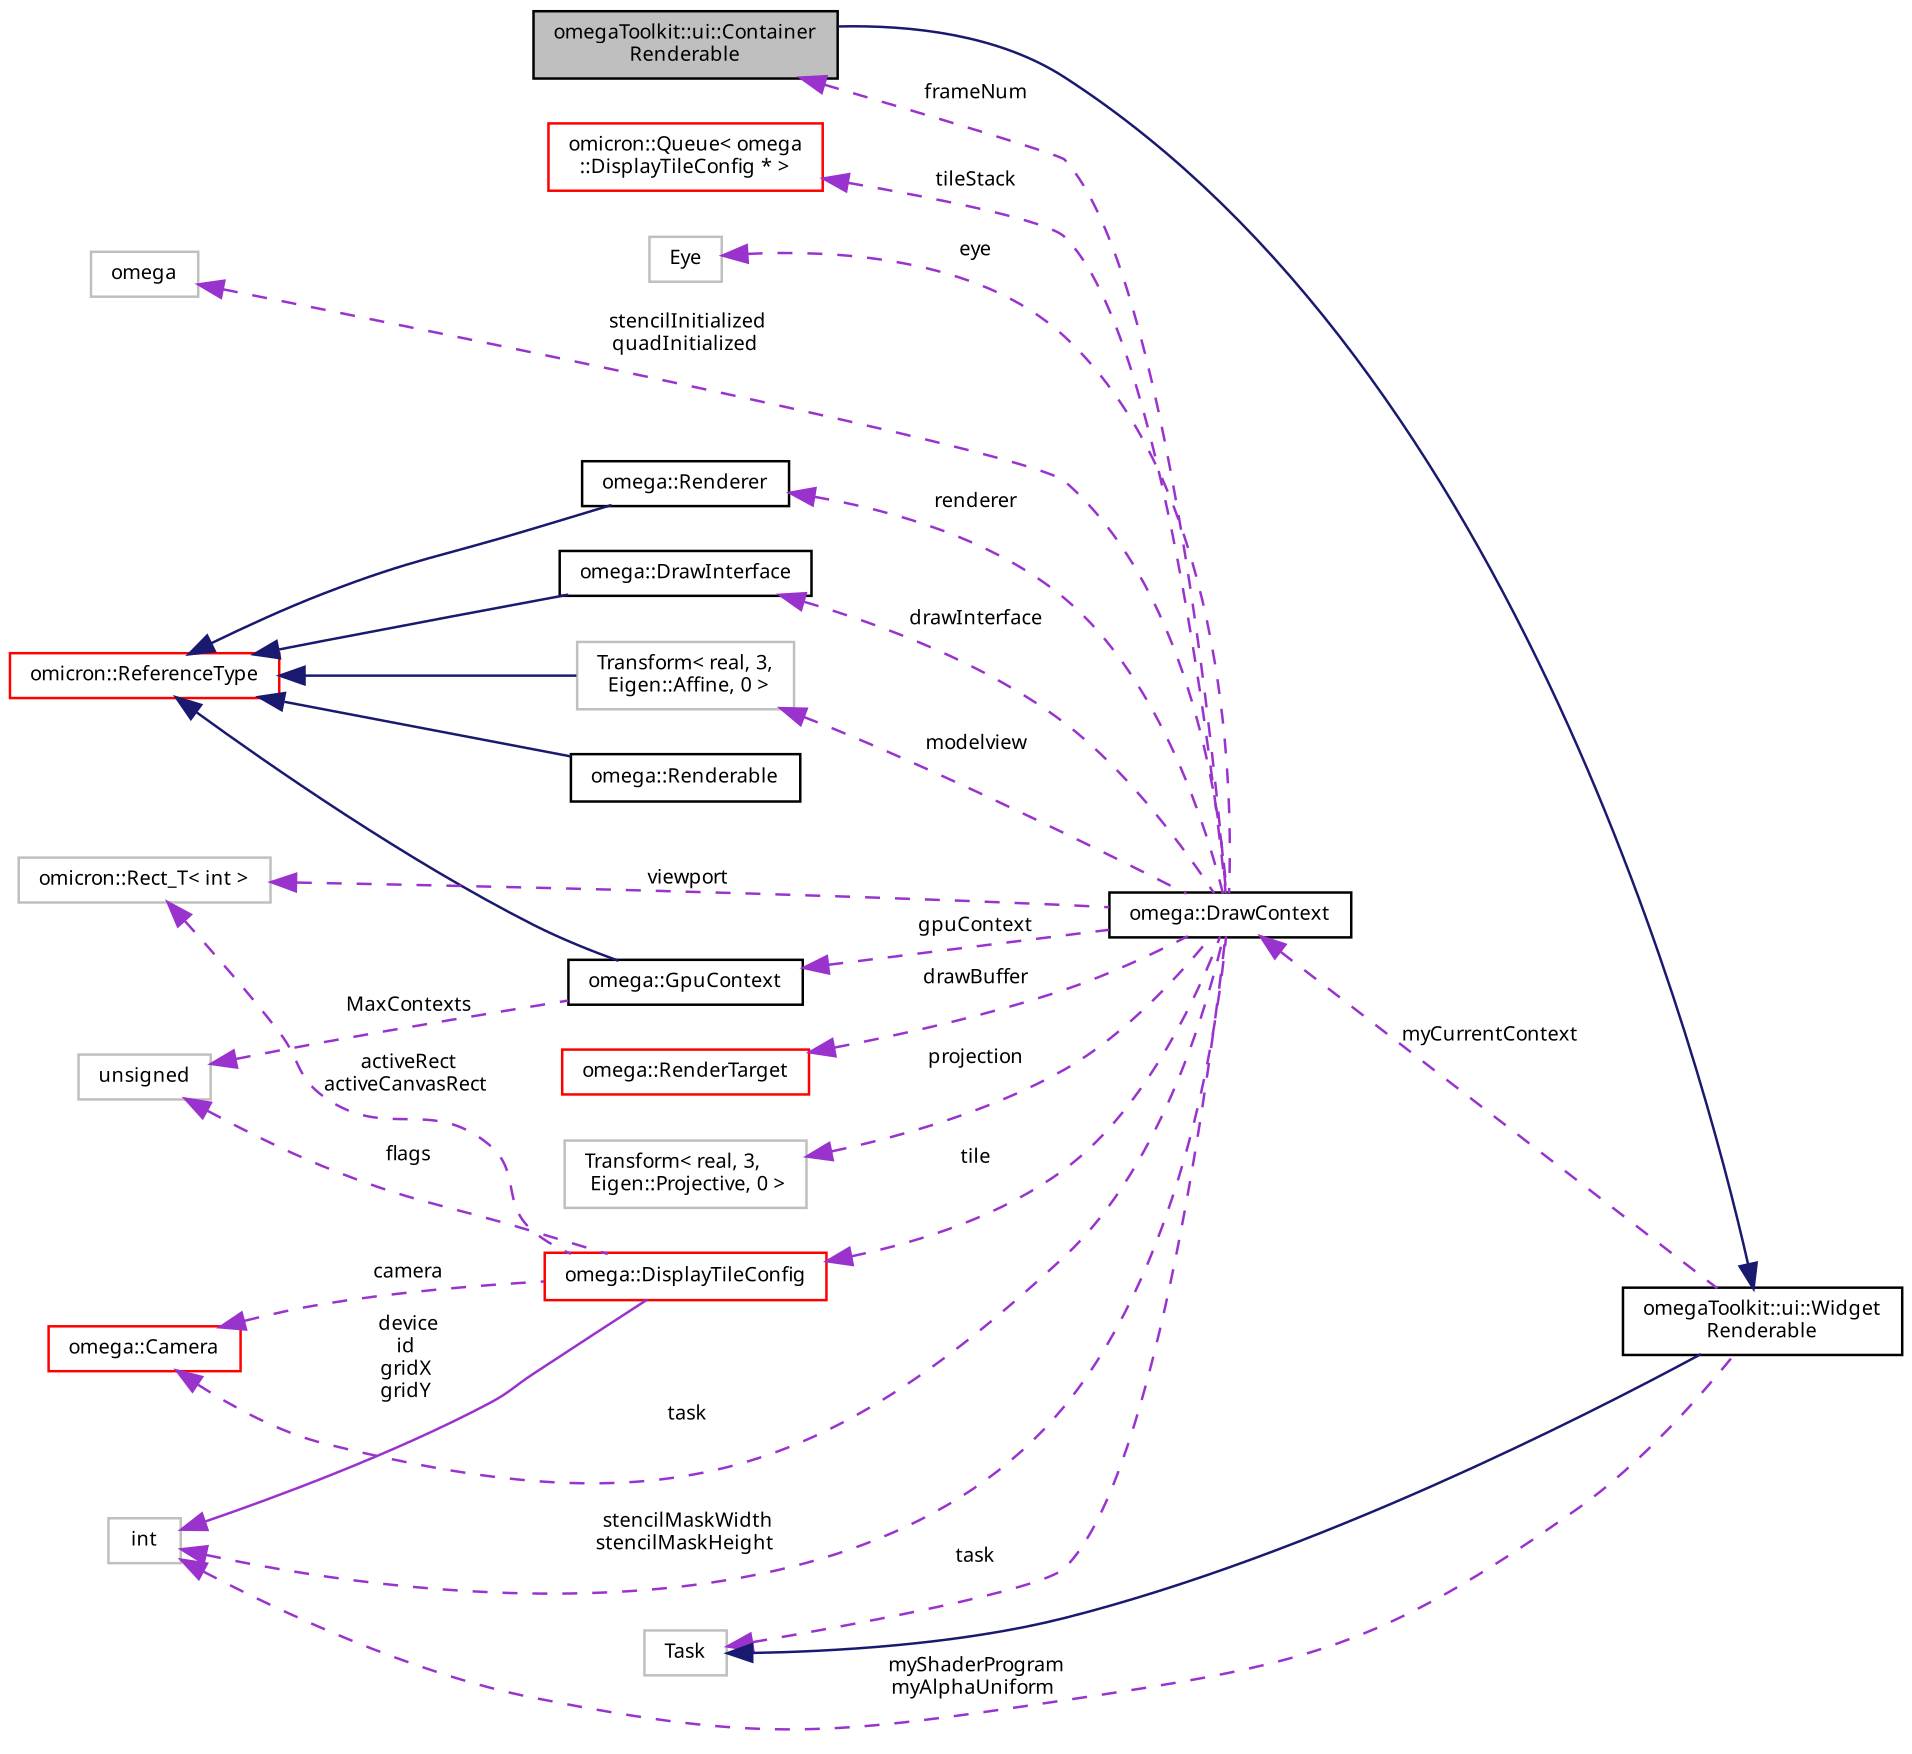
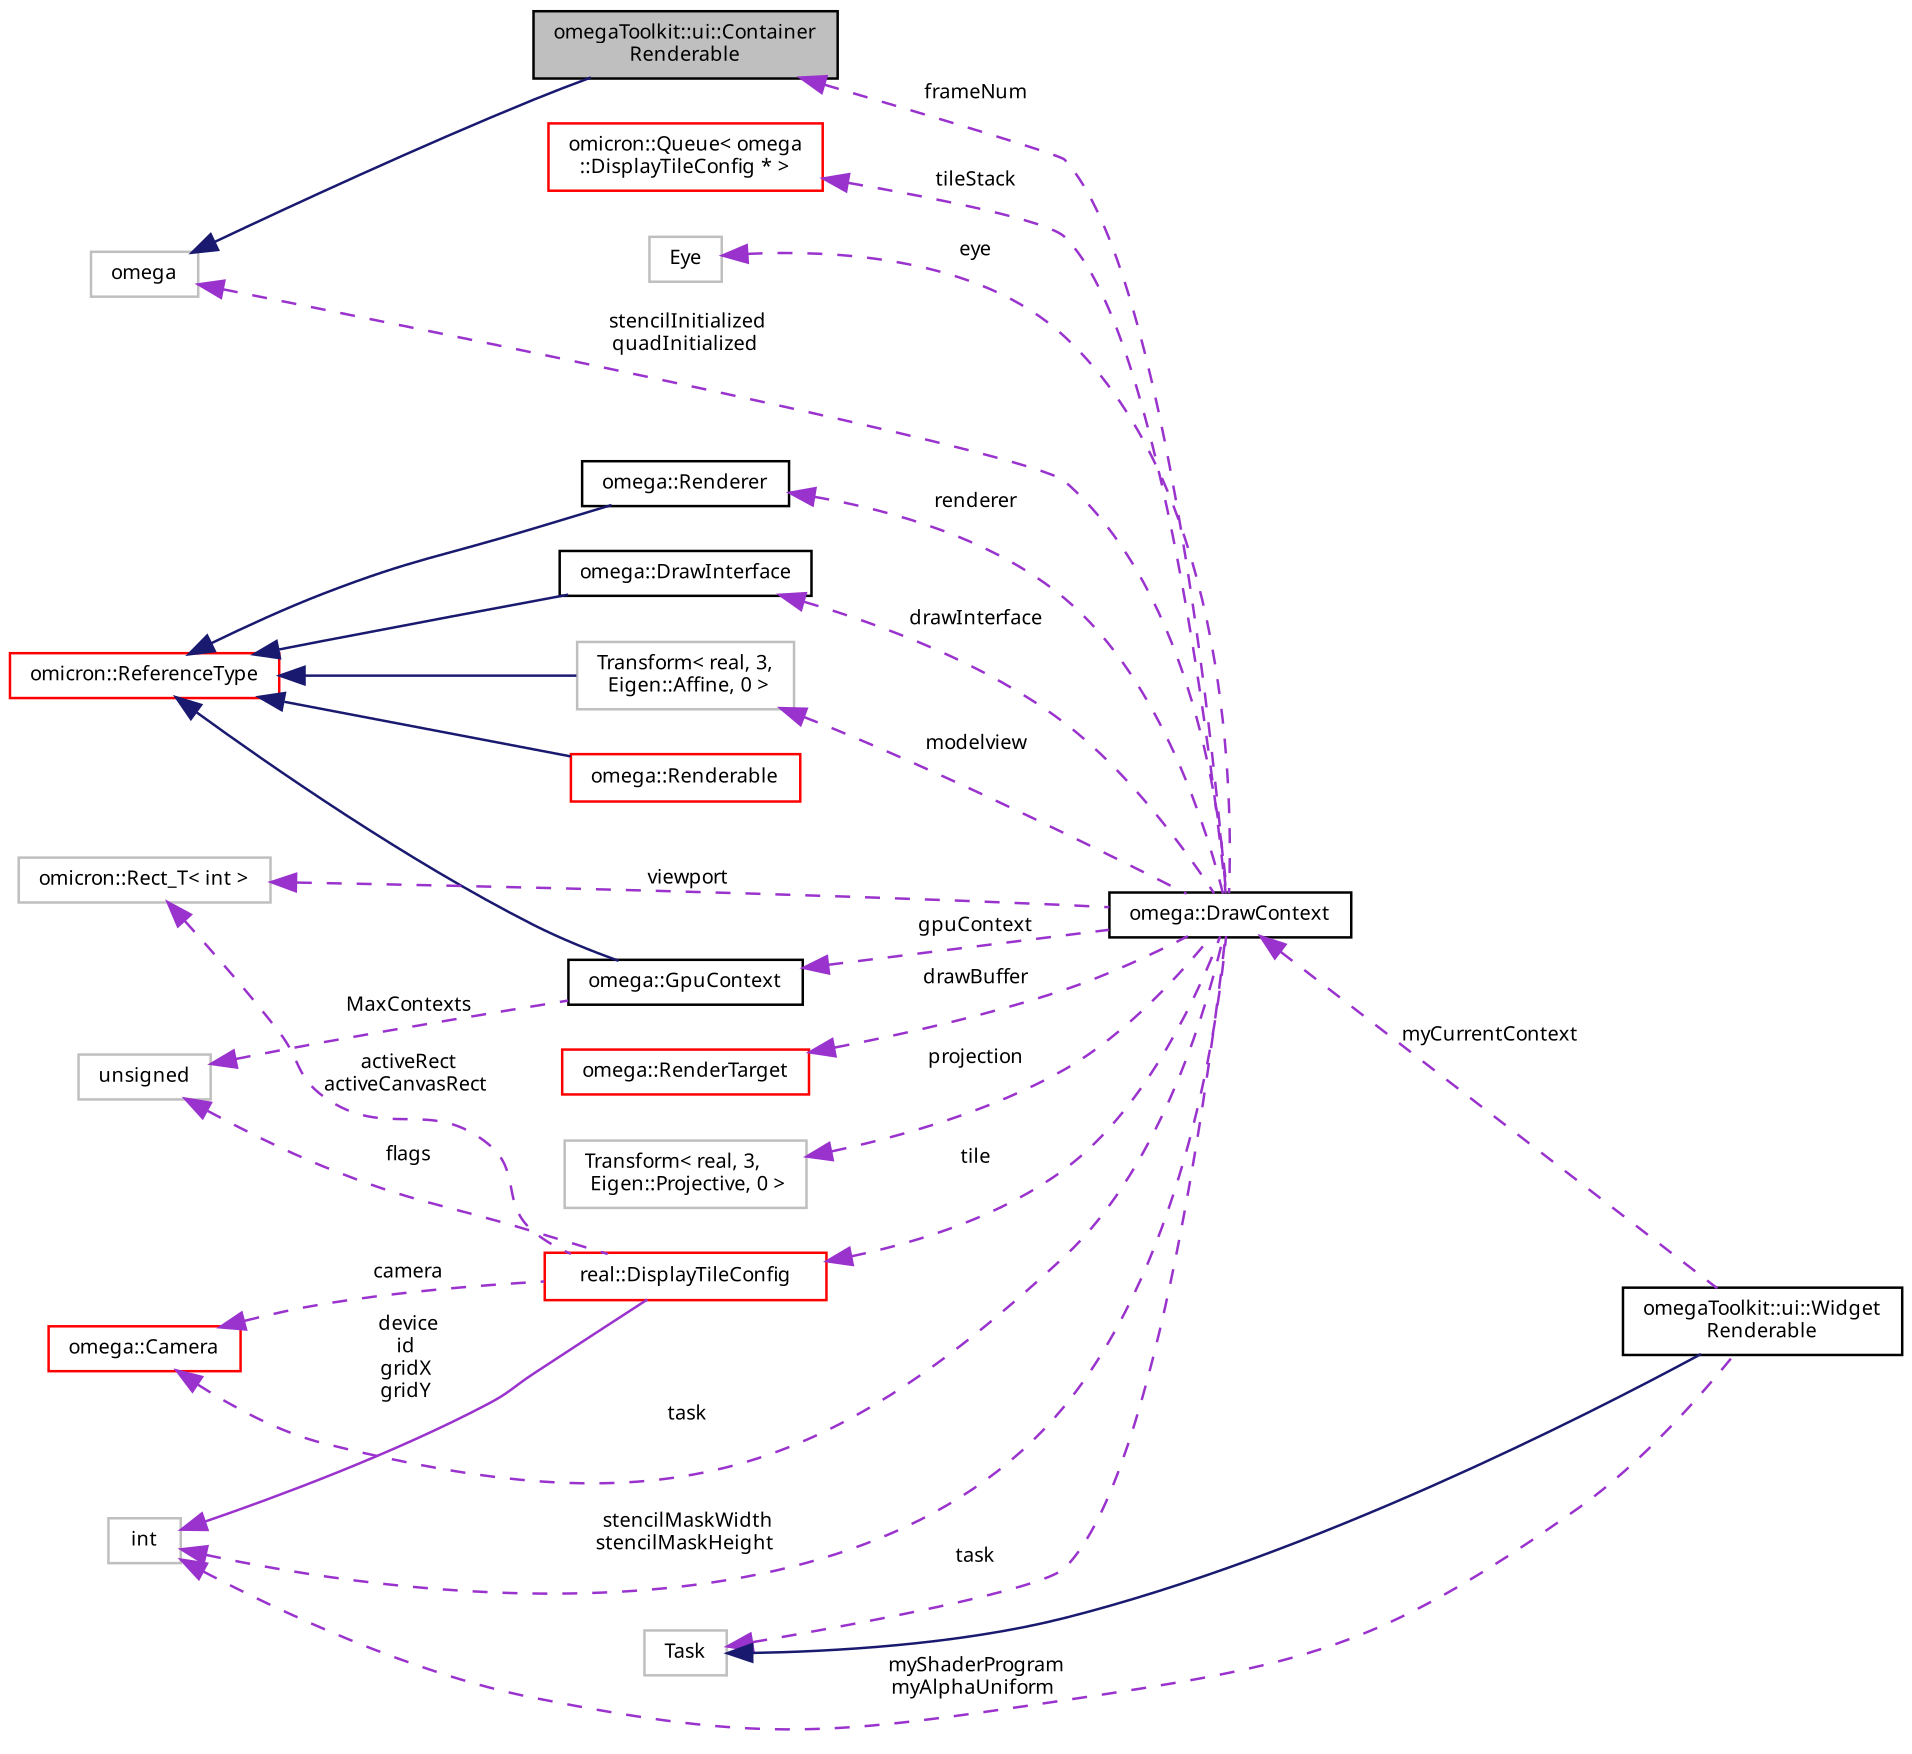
(1452, 505) -> (401, 156)
(686, 778) -> (686, 778)
(686, 1276) -> (686, 1276)
